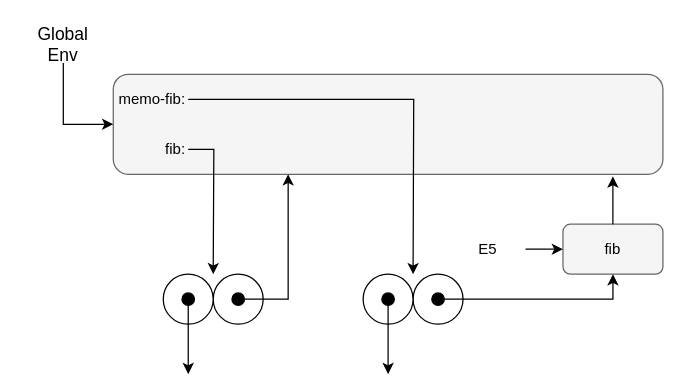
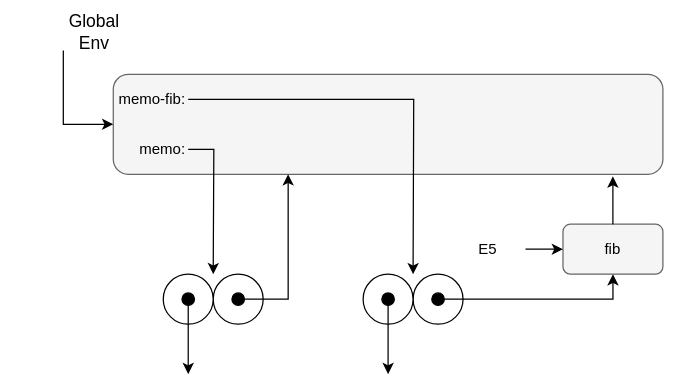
(63, 44) -> (94, 32)
(173, 149) -> (167, 149)
